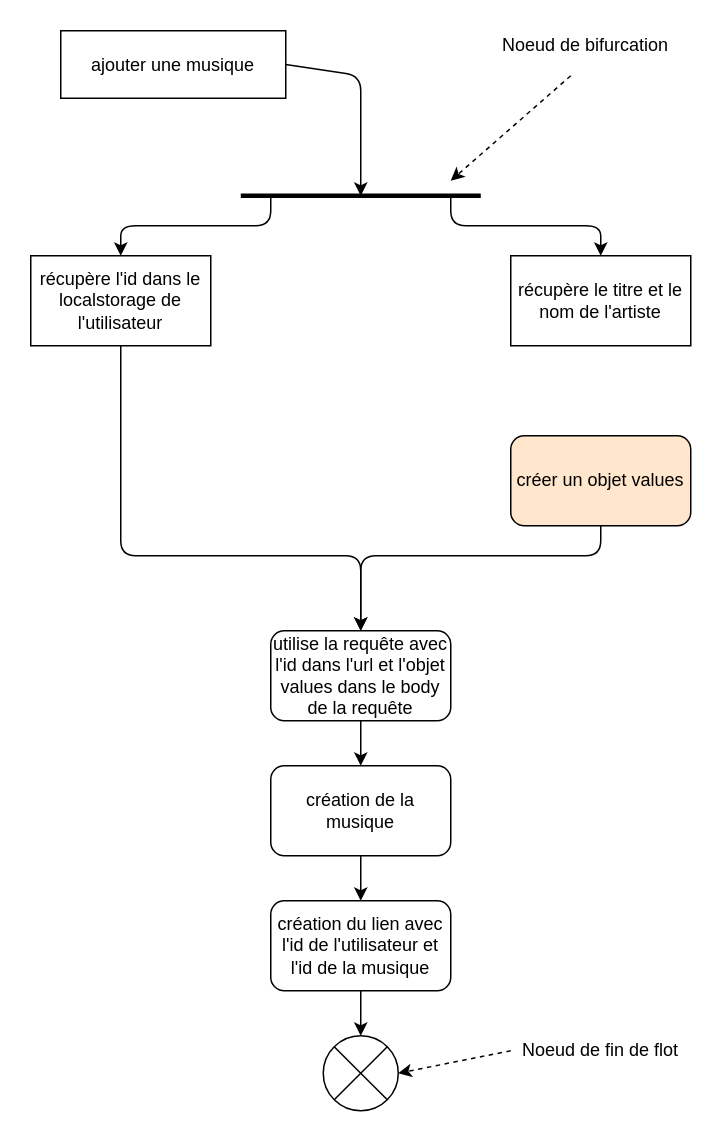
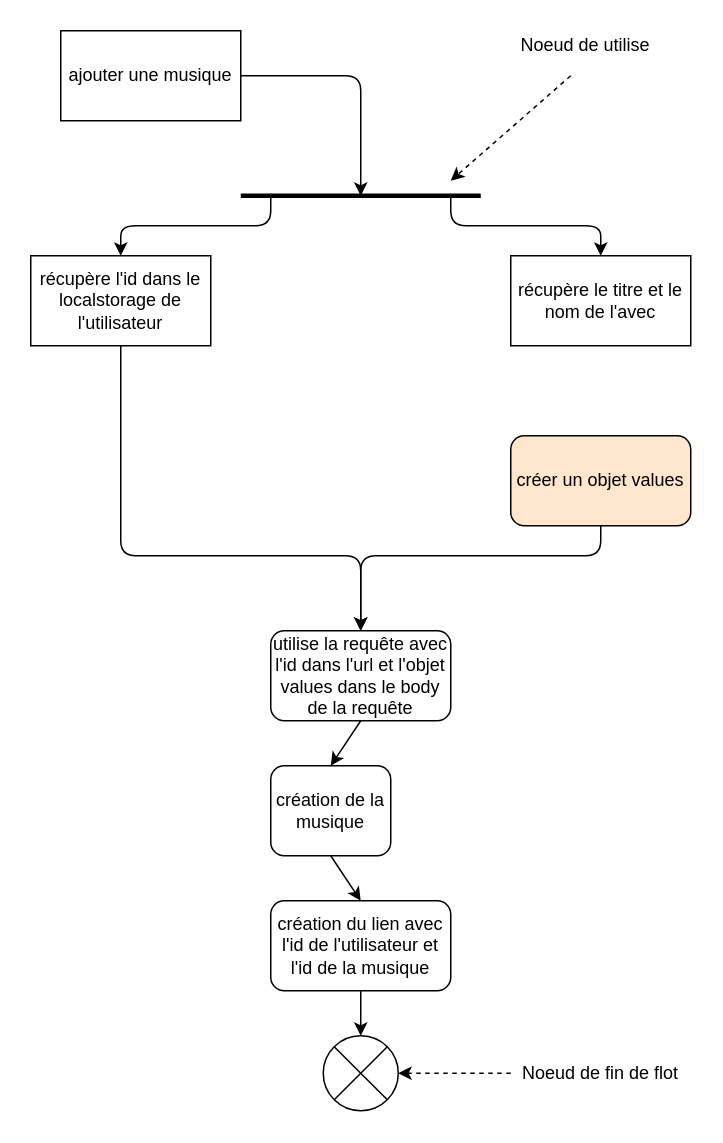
(586, 46) -> (586, 46)
(173, 65) -> (151, 76)
(601, 301) -> (601, 301)
(361, 811) -> (331, 811)
(601, 1051) -> (601, 1073)
